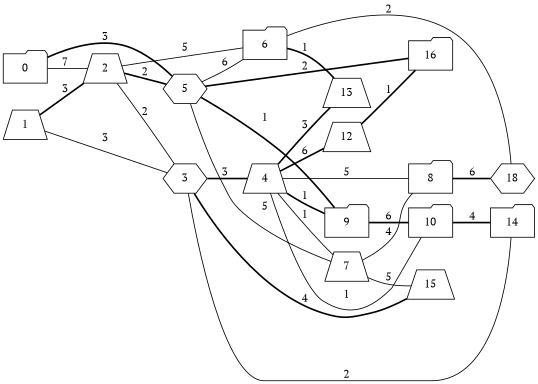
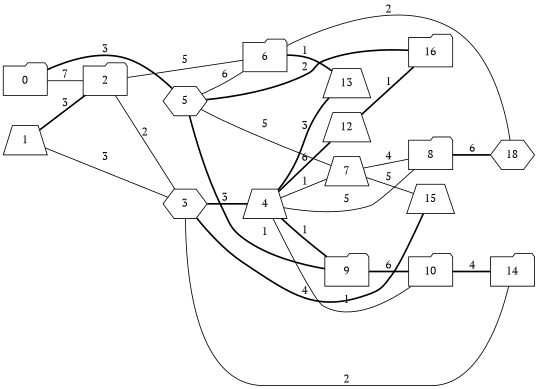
(105, 68) -> (105, 81)
(145, 79) -> none
